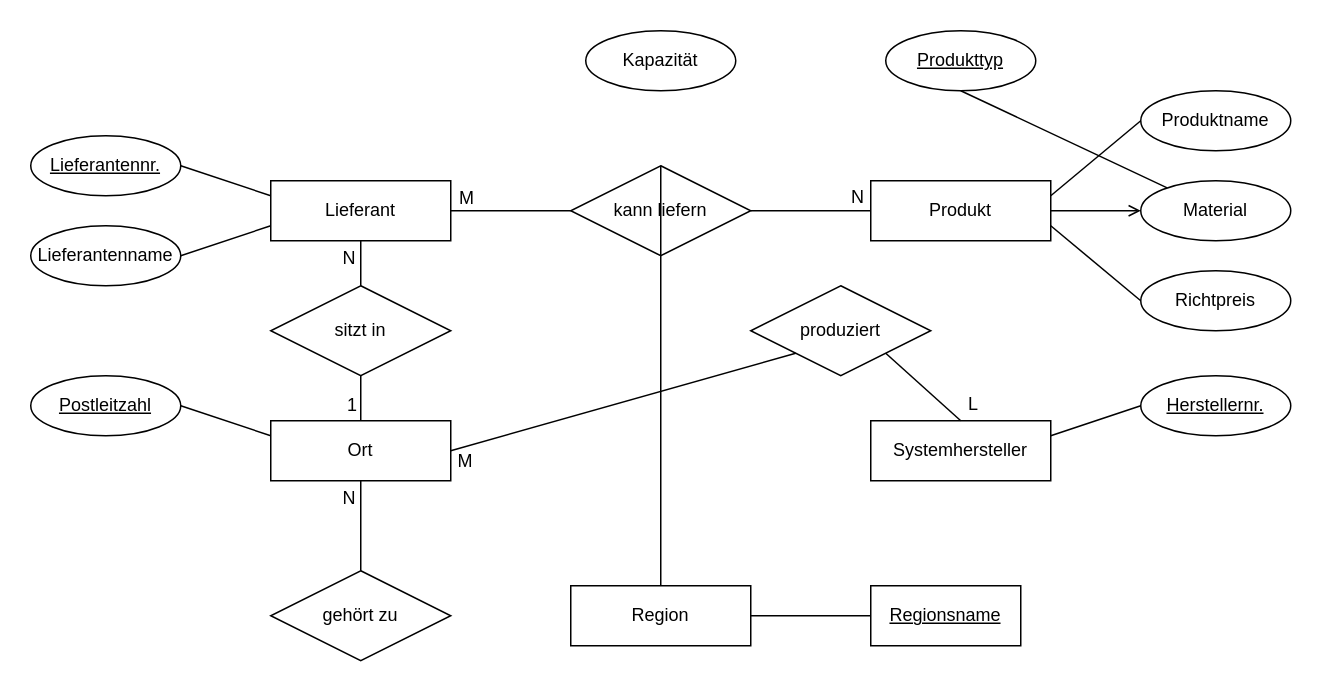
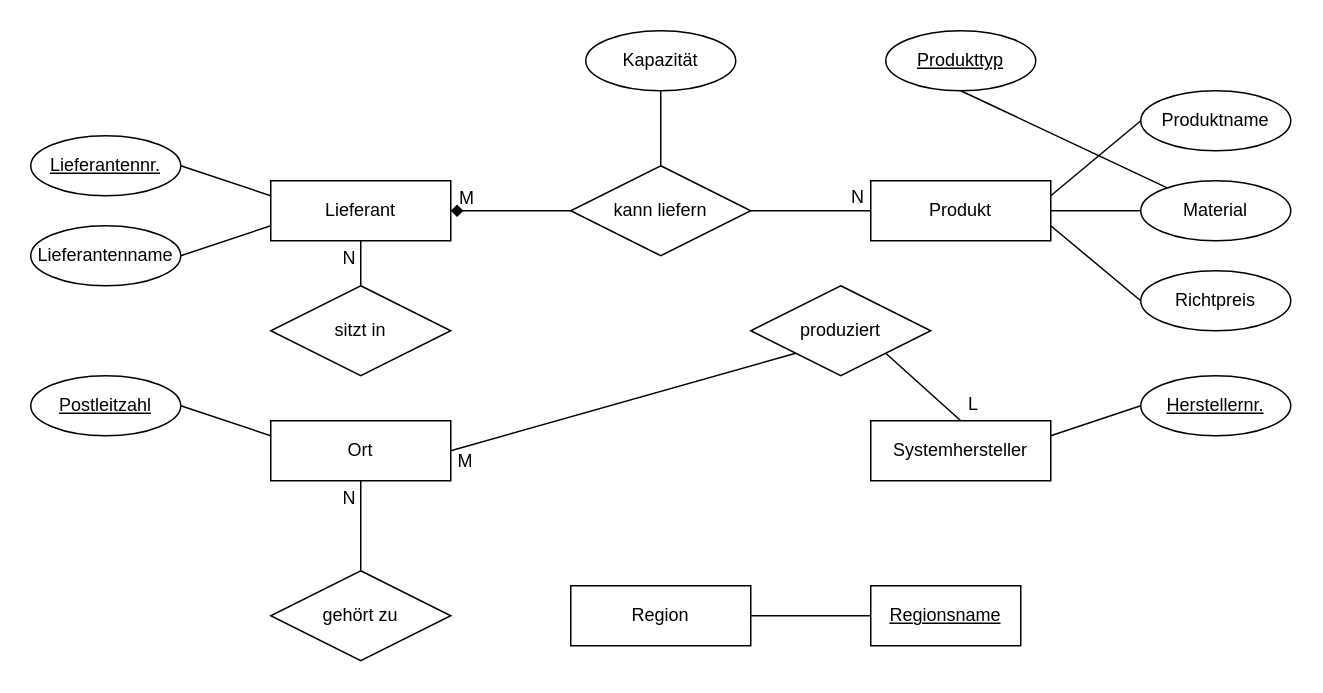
(457, 211) -> (463, 211)
(1133, 211) -> (1134, 211)
(661, 376) -> (661, 129)
(361, 398) -> none
